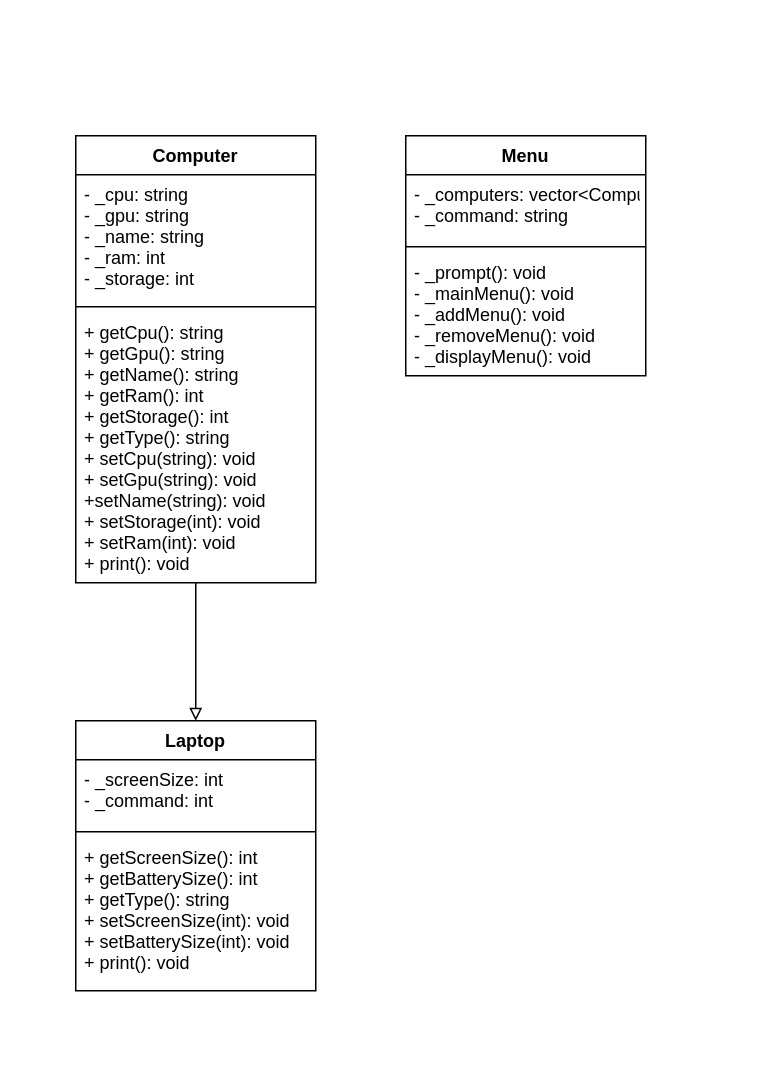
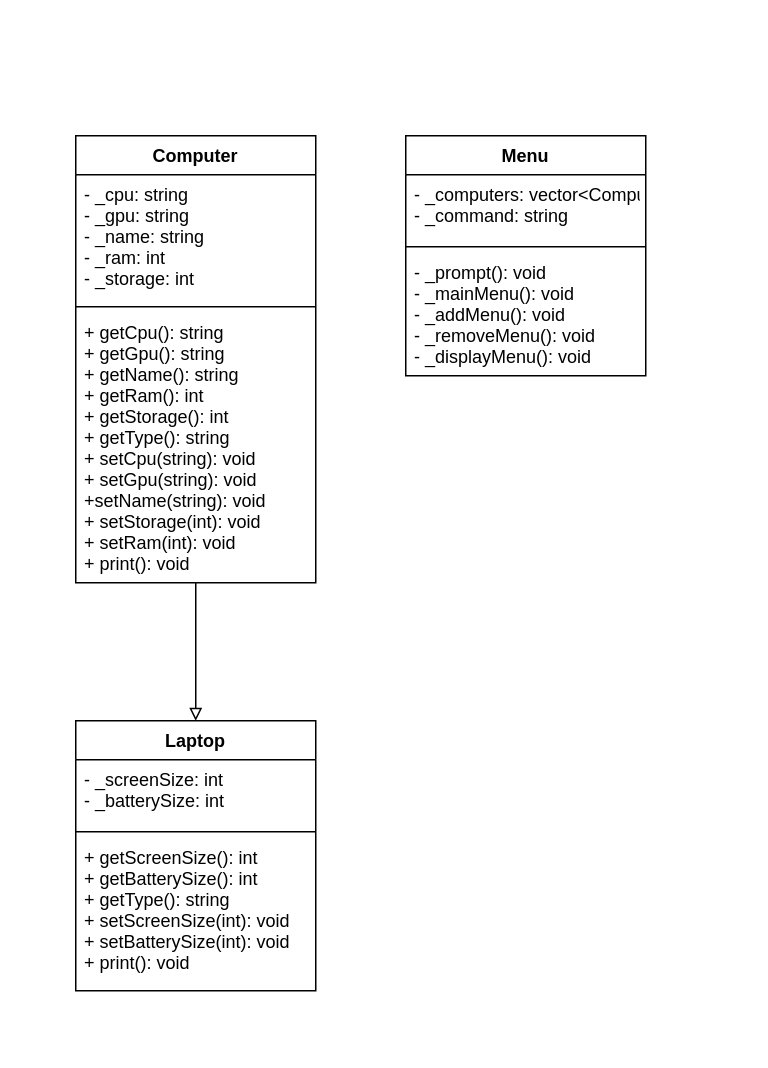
(163, 780) -> (163, 780)
